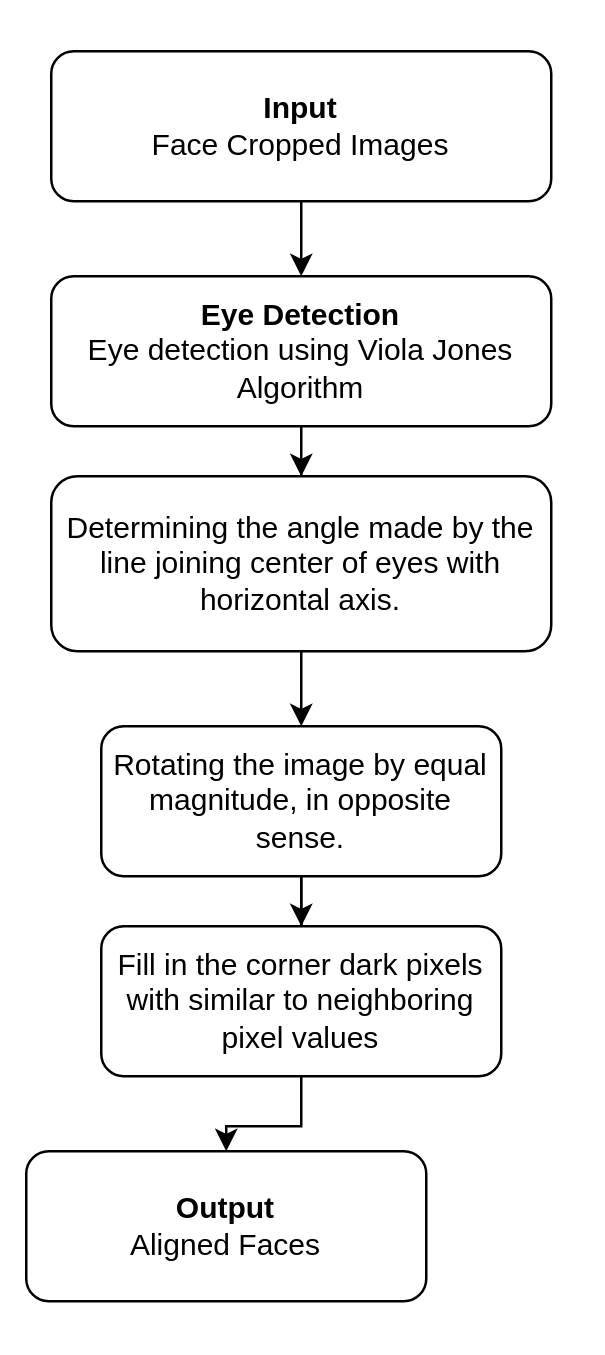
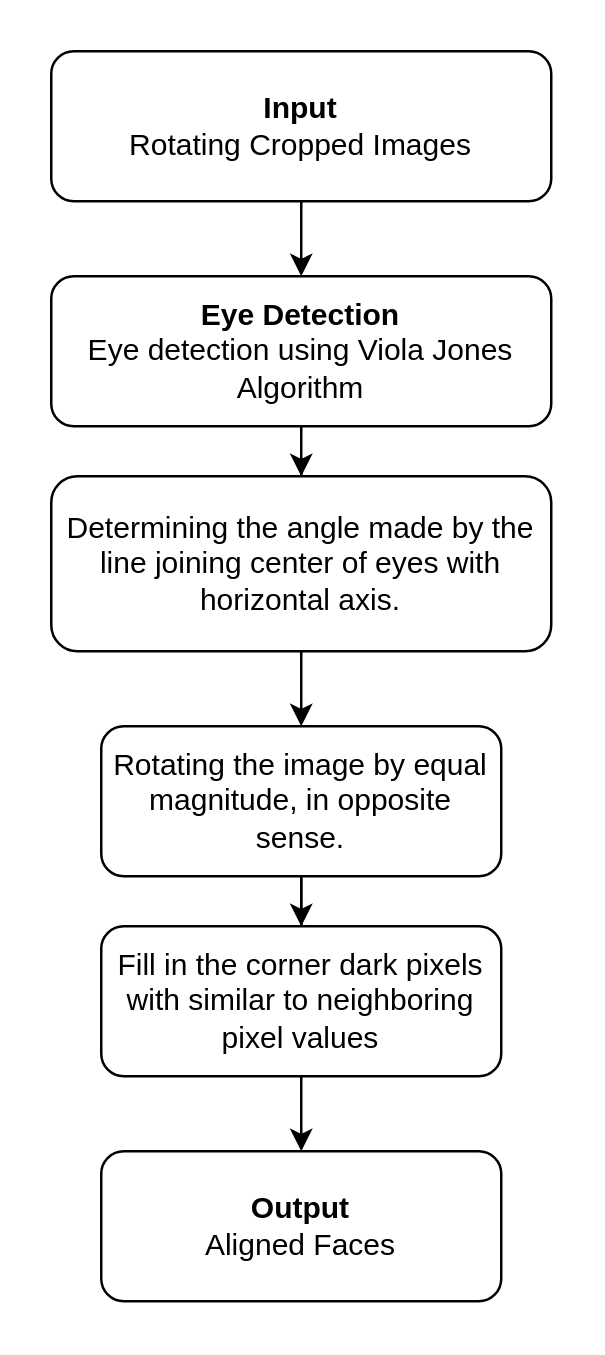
(301, 126) -> (301, 126)
(226, 1226) -> (301, 1226)
